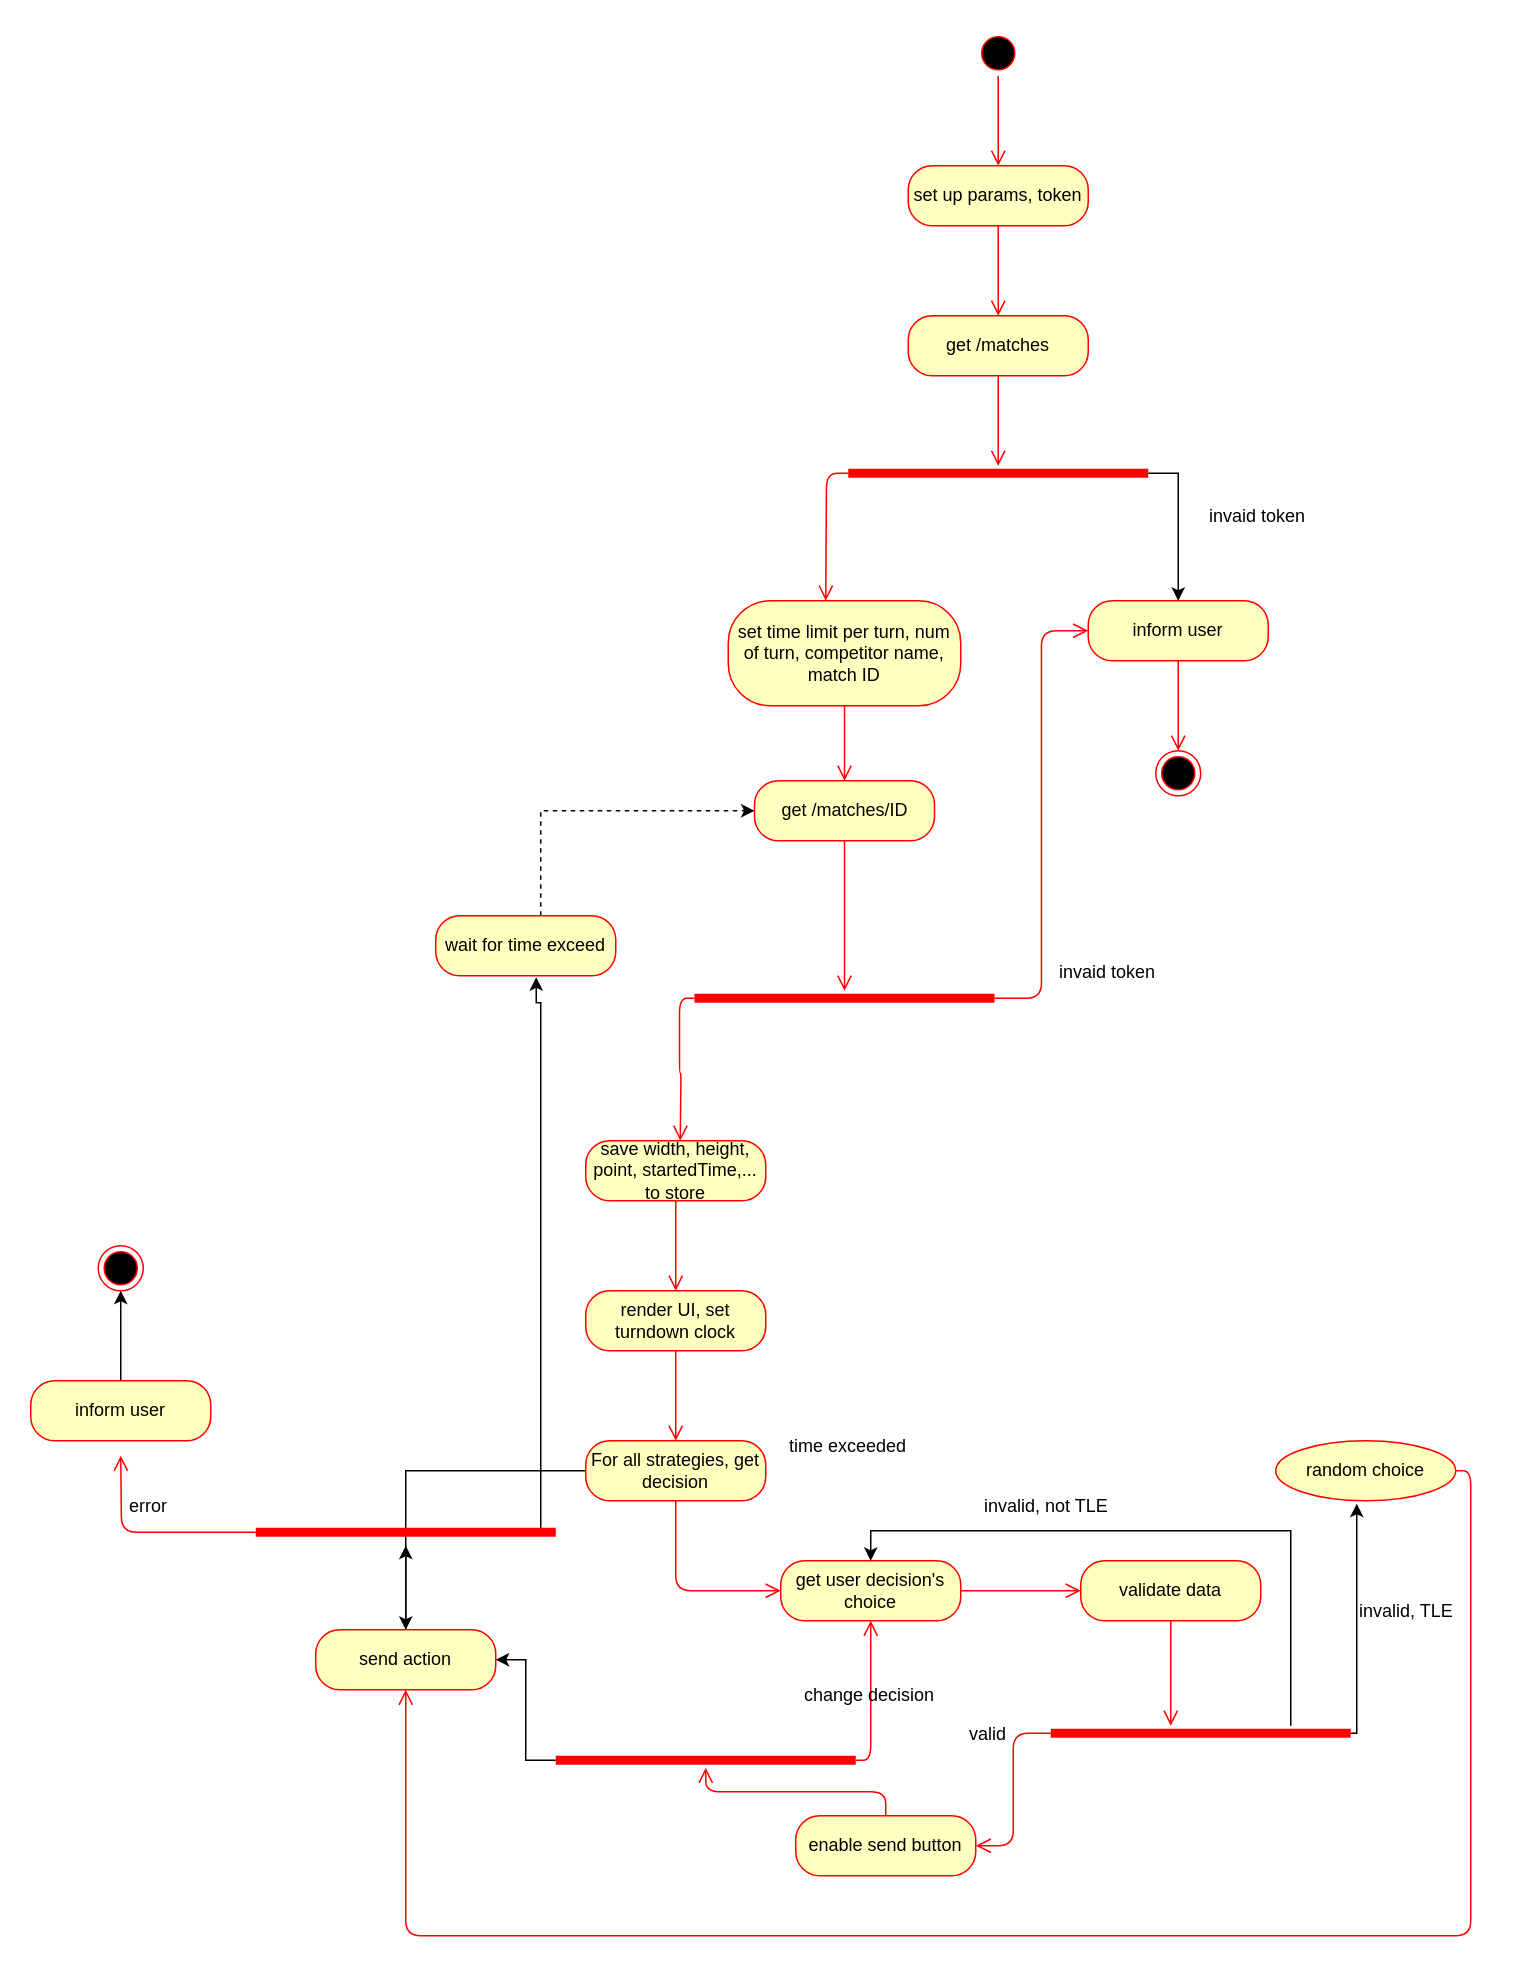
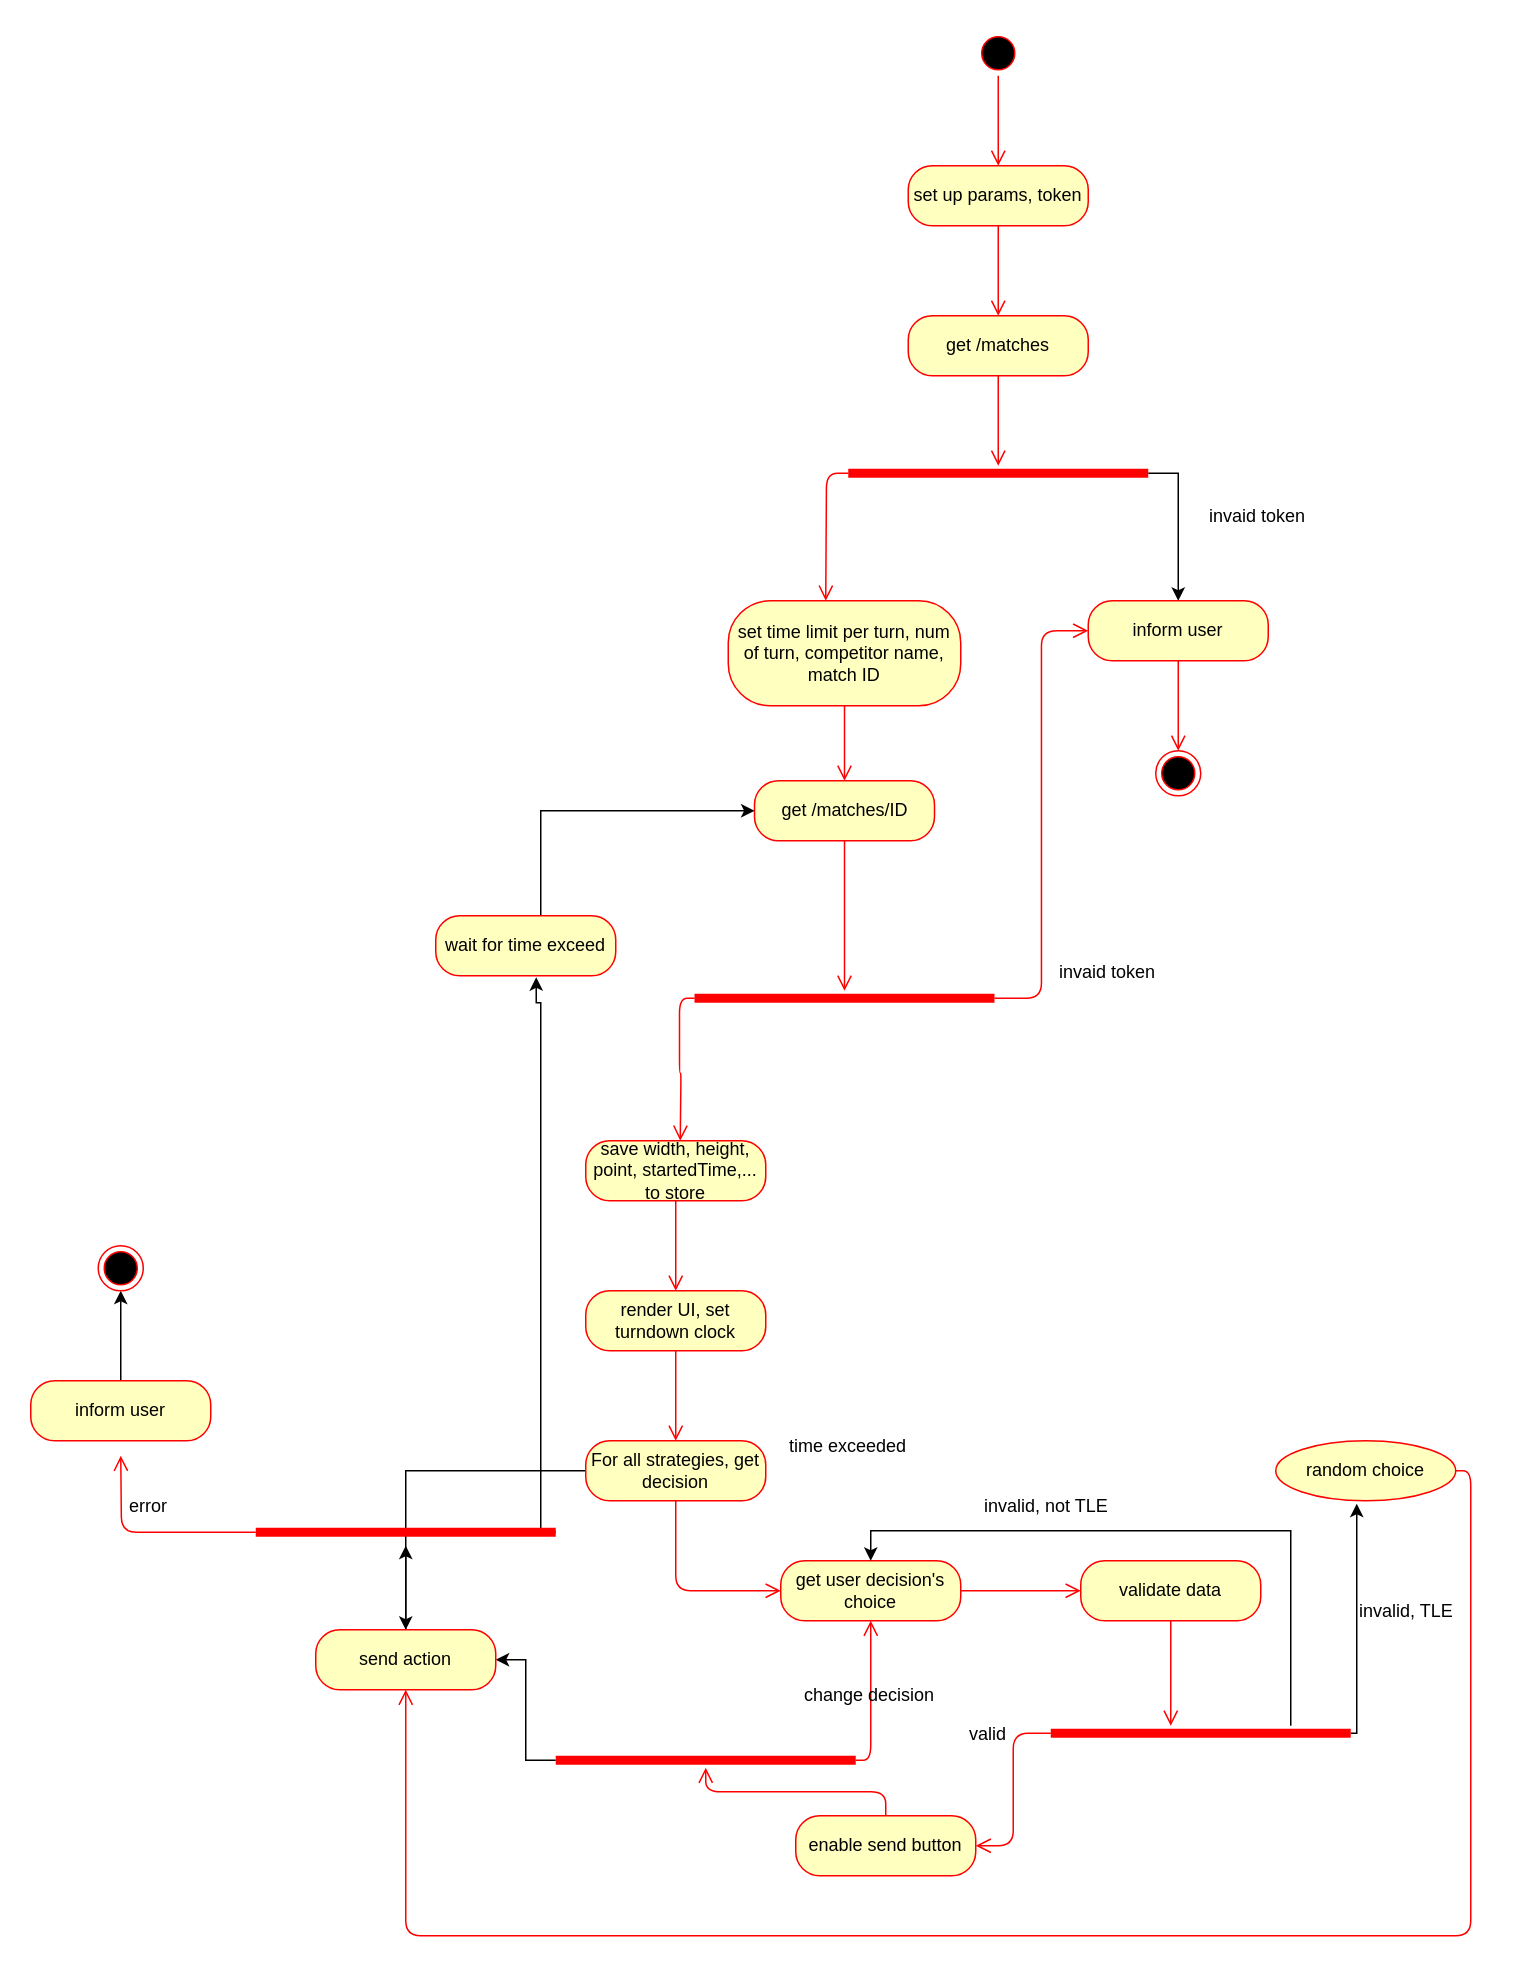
(591, 811) -> (591, 811)
